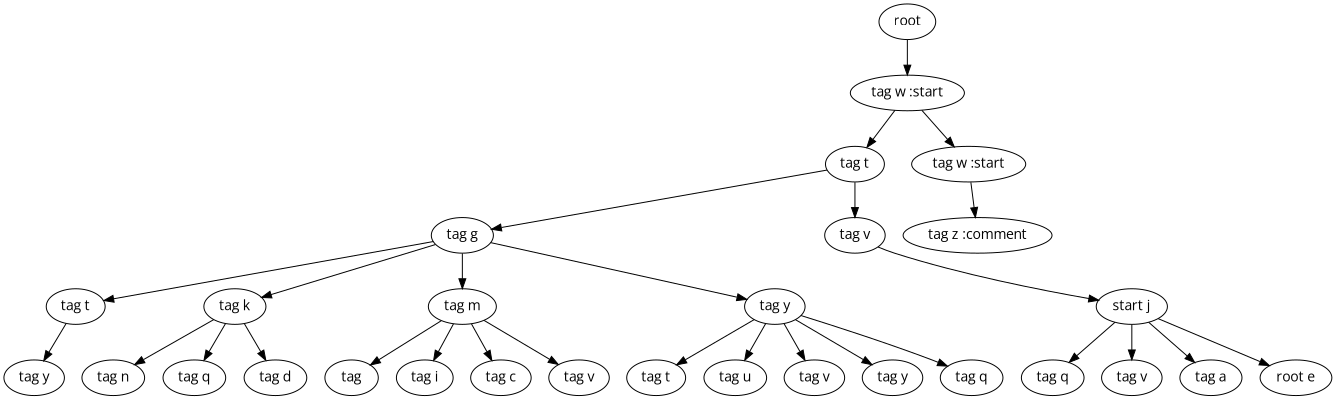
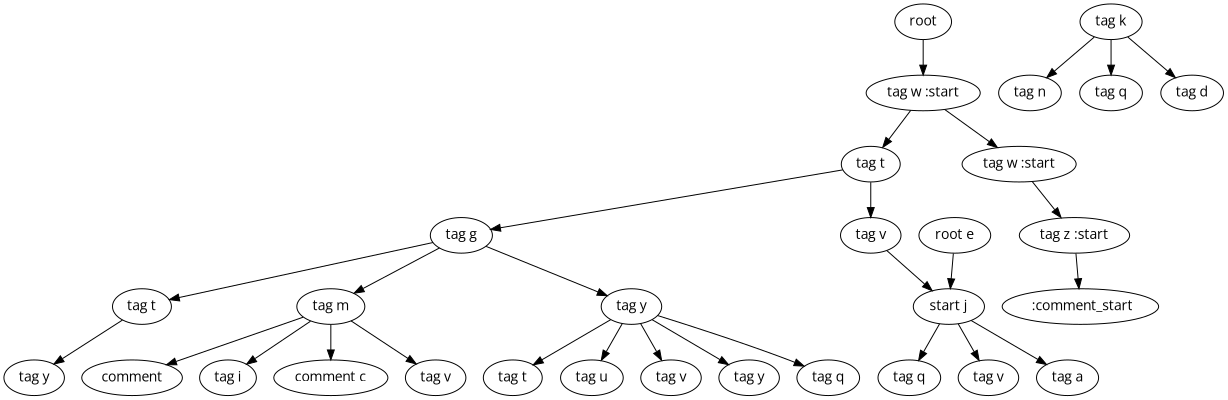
(978, 235) -> (1074, 235)
(353, 270) -> none
none -> (1080, 307)
(1209, 340) -> (952, 266)
(352, 378) -> (132, 378)
(501, 378) -> (331, 378)
